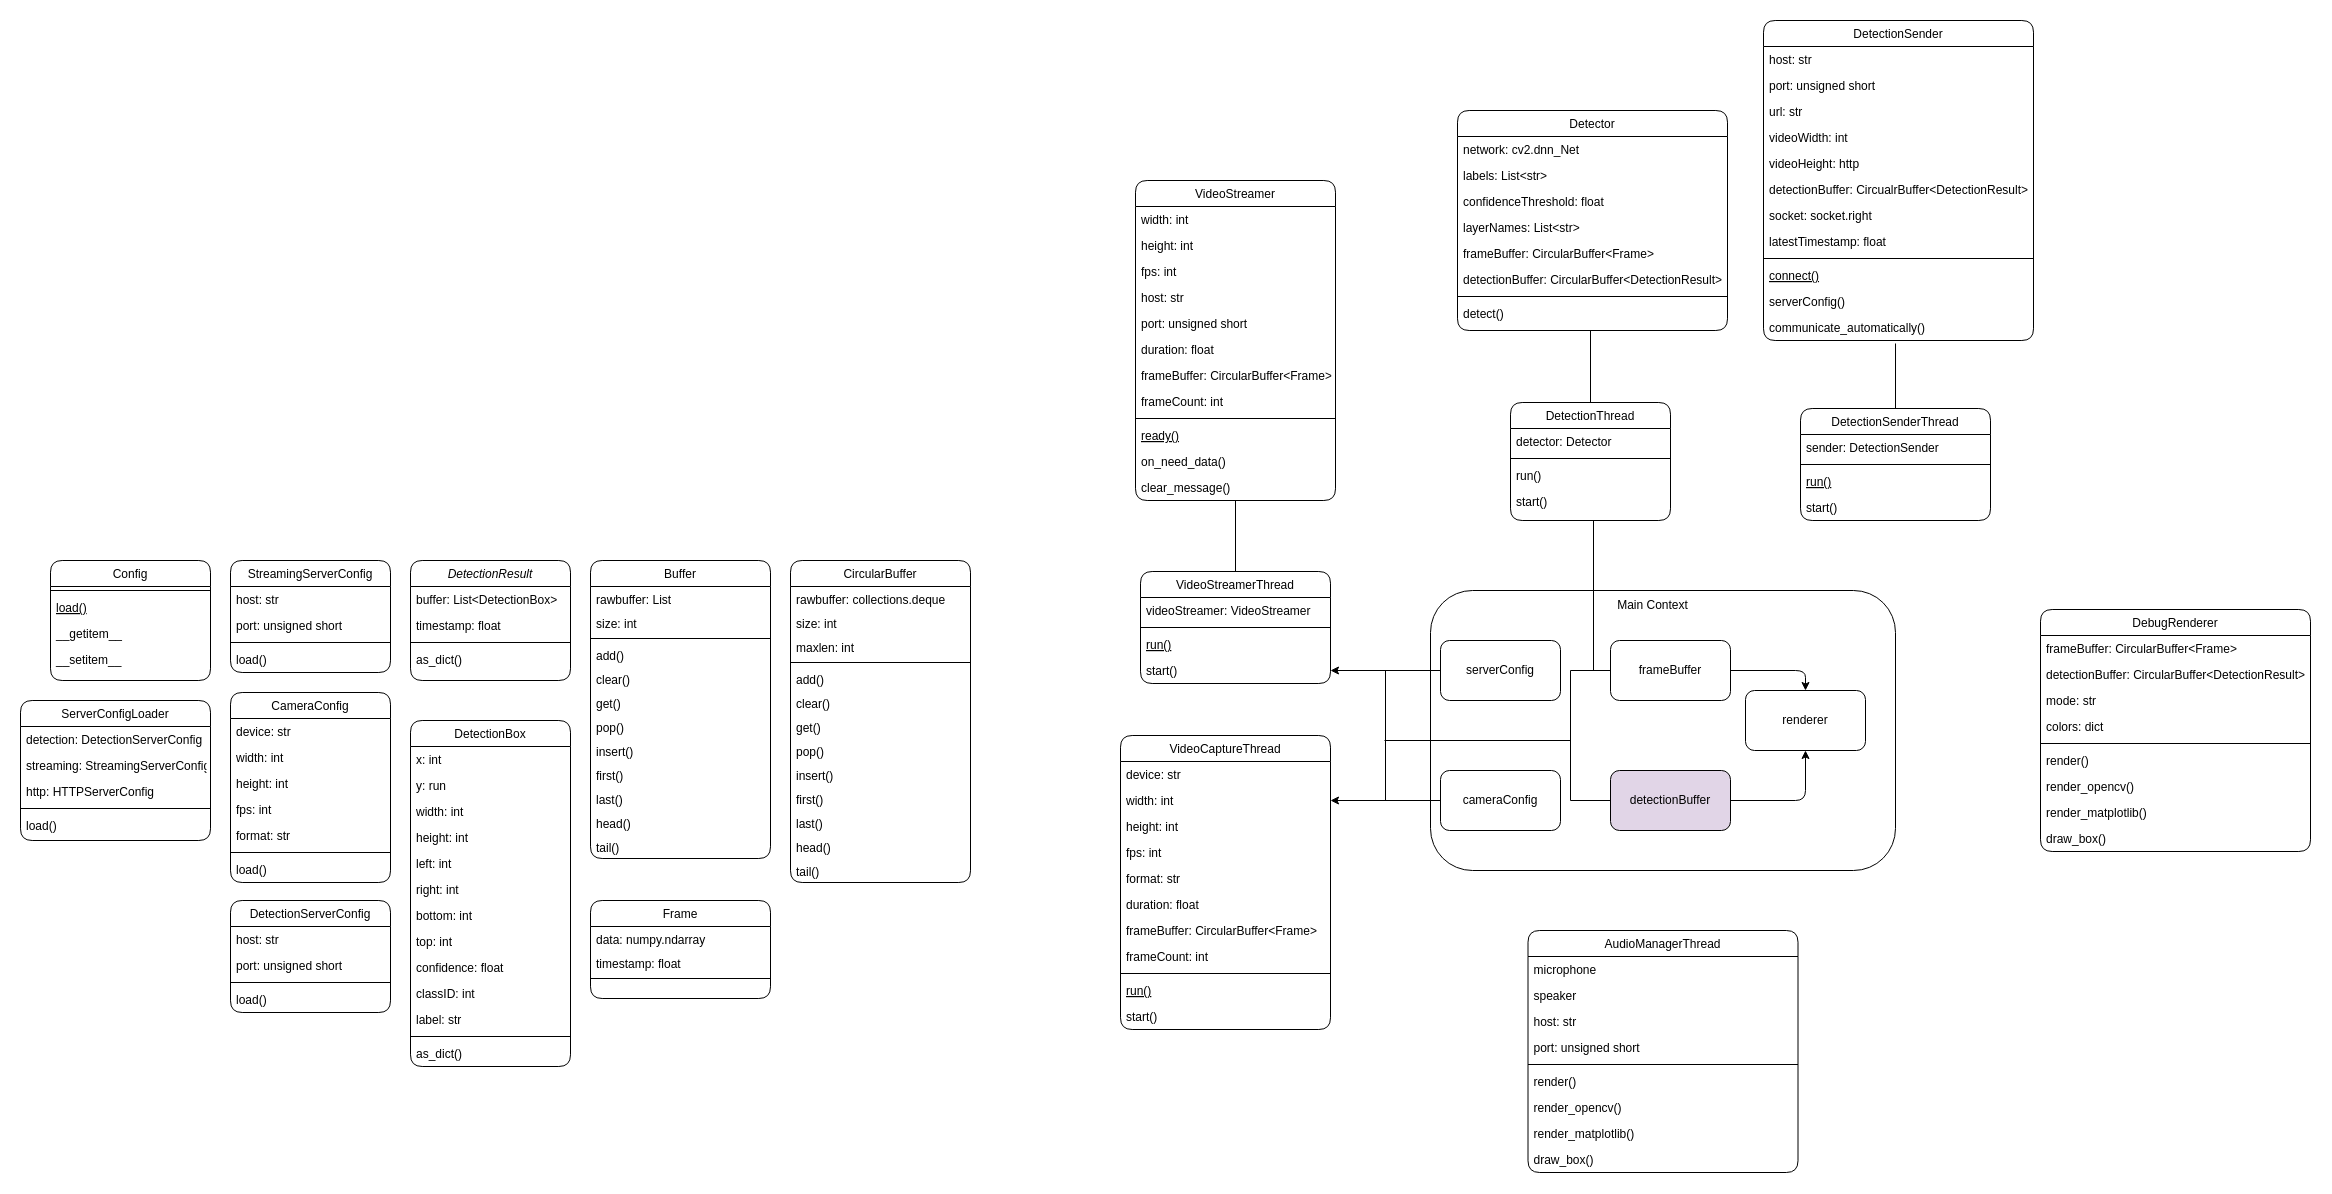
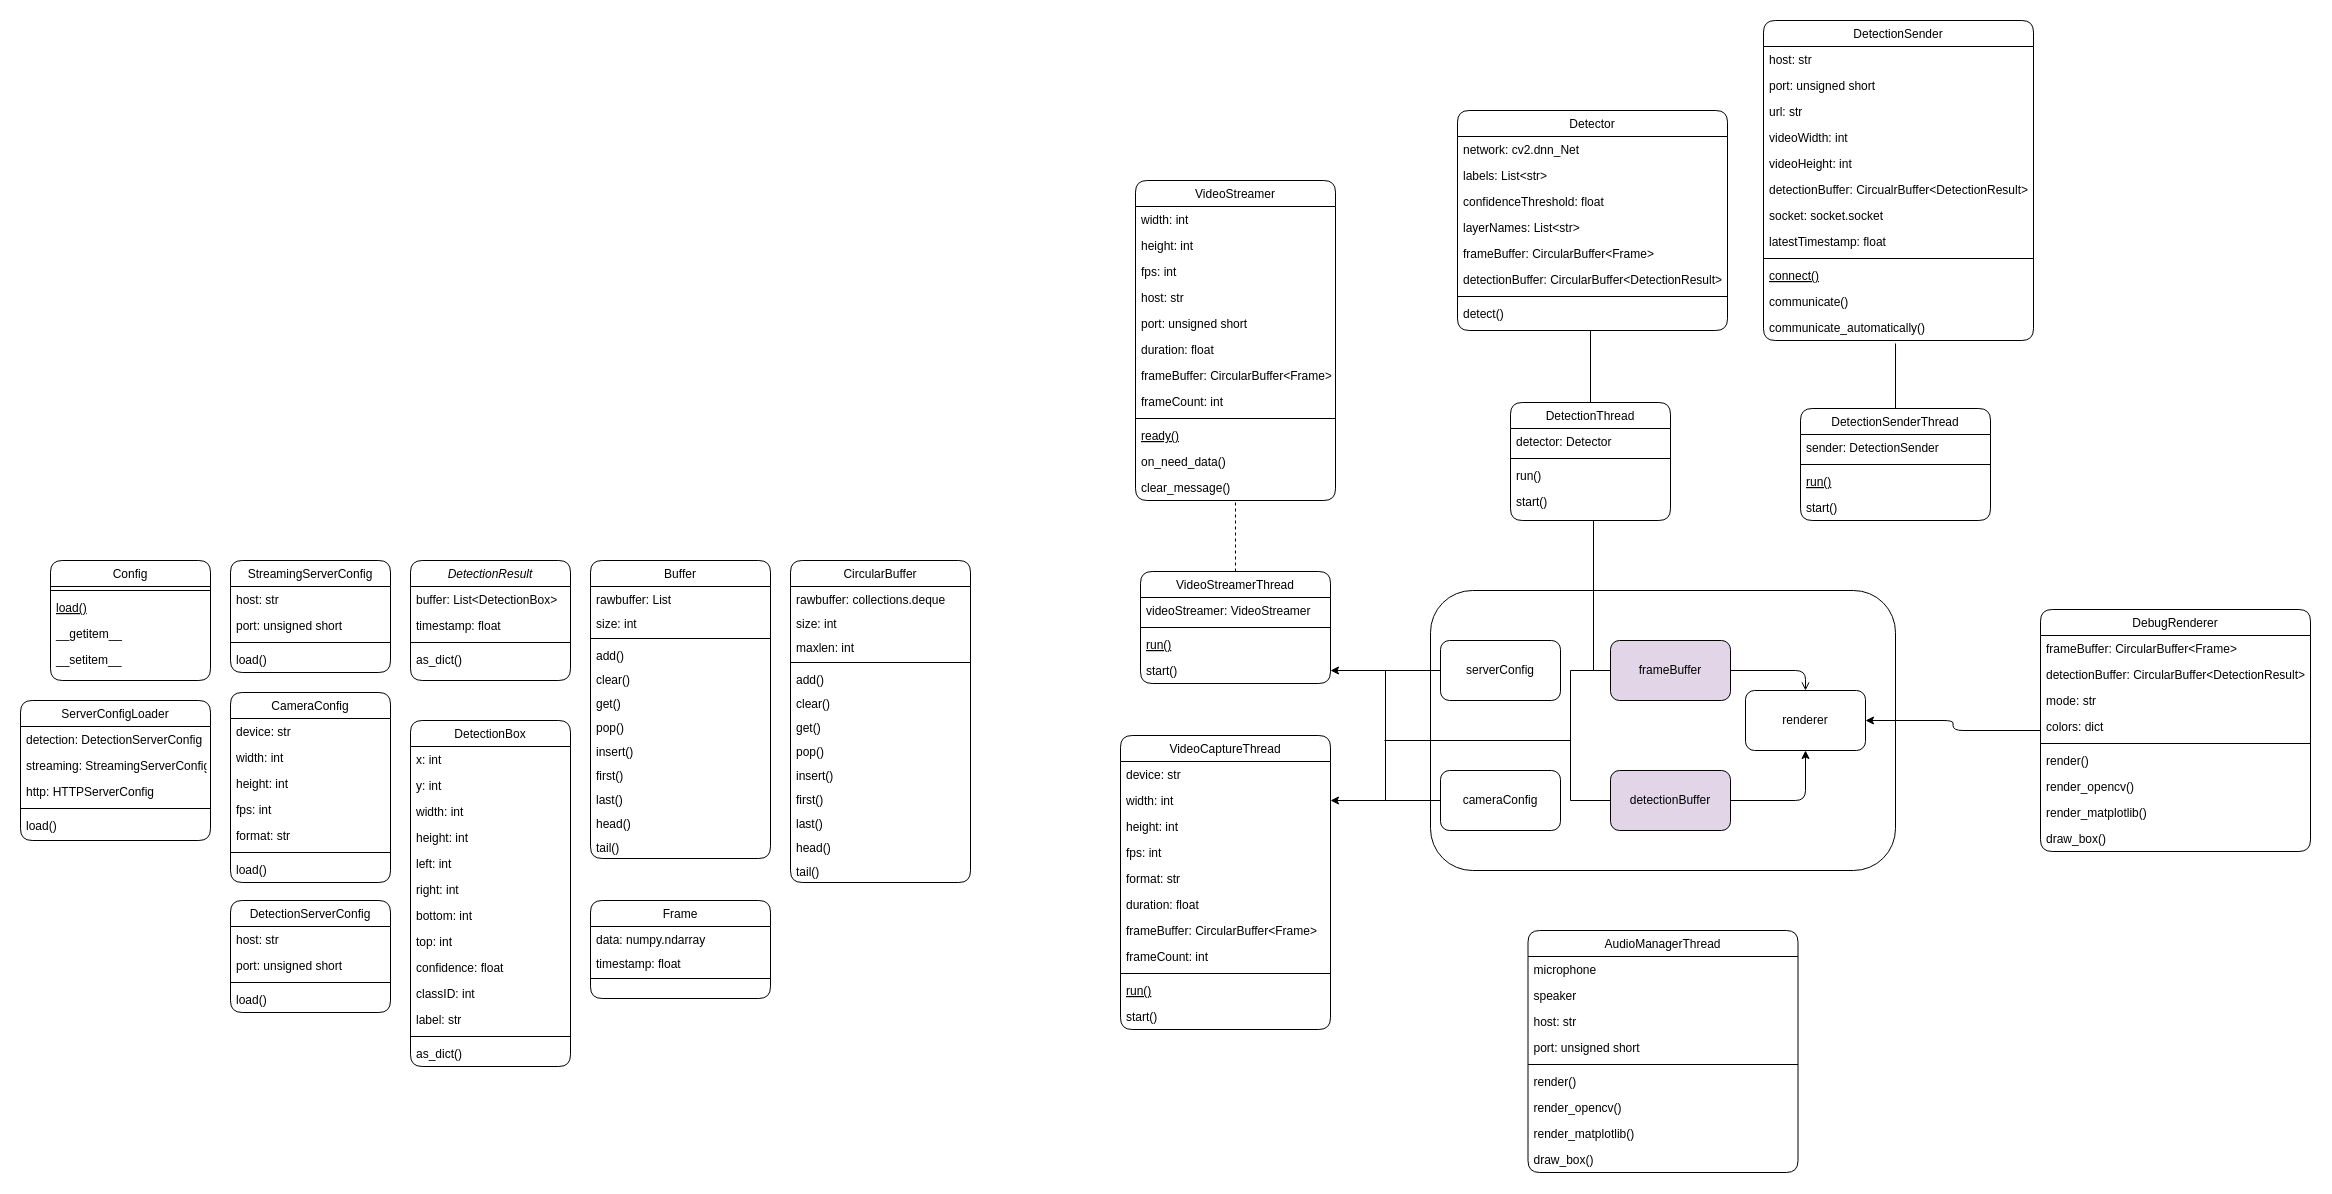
(1820, 164) -> (1815, 164)
(1830, 216) -> (1835, 216)
(1814, 302) -> (1811, 302)
(1236, 537) -> (1236, 537)
(1653, 606) -> none
(1671, 671) -> (1671, 671)
(1805, 675) -> (1806, 680)
none -> (1953, 726)
(433, 786) -> (431, 786)
